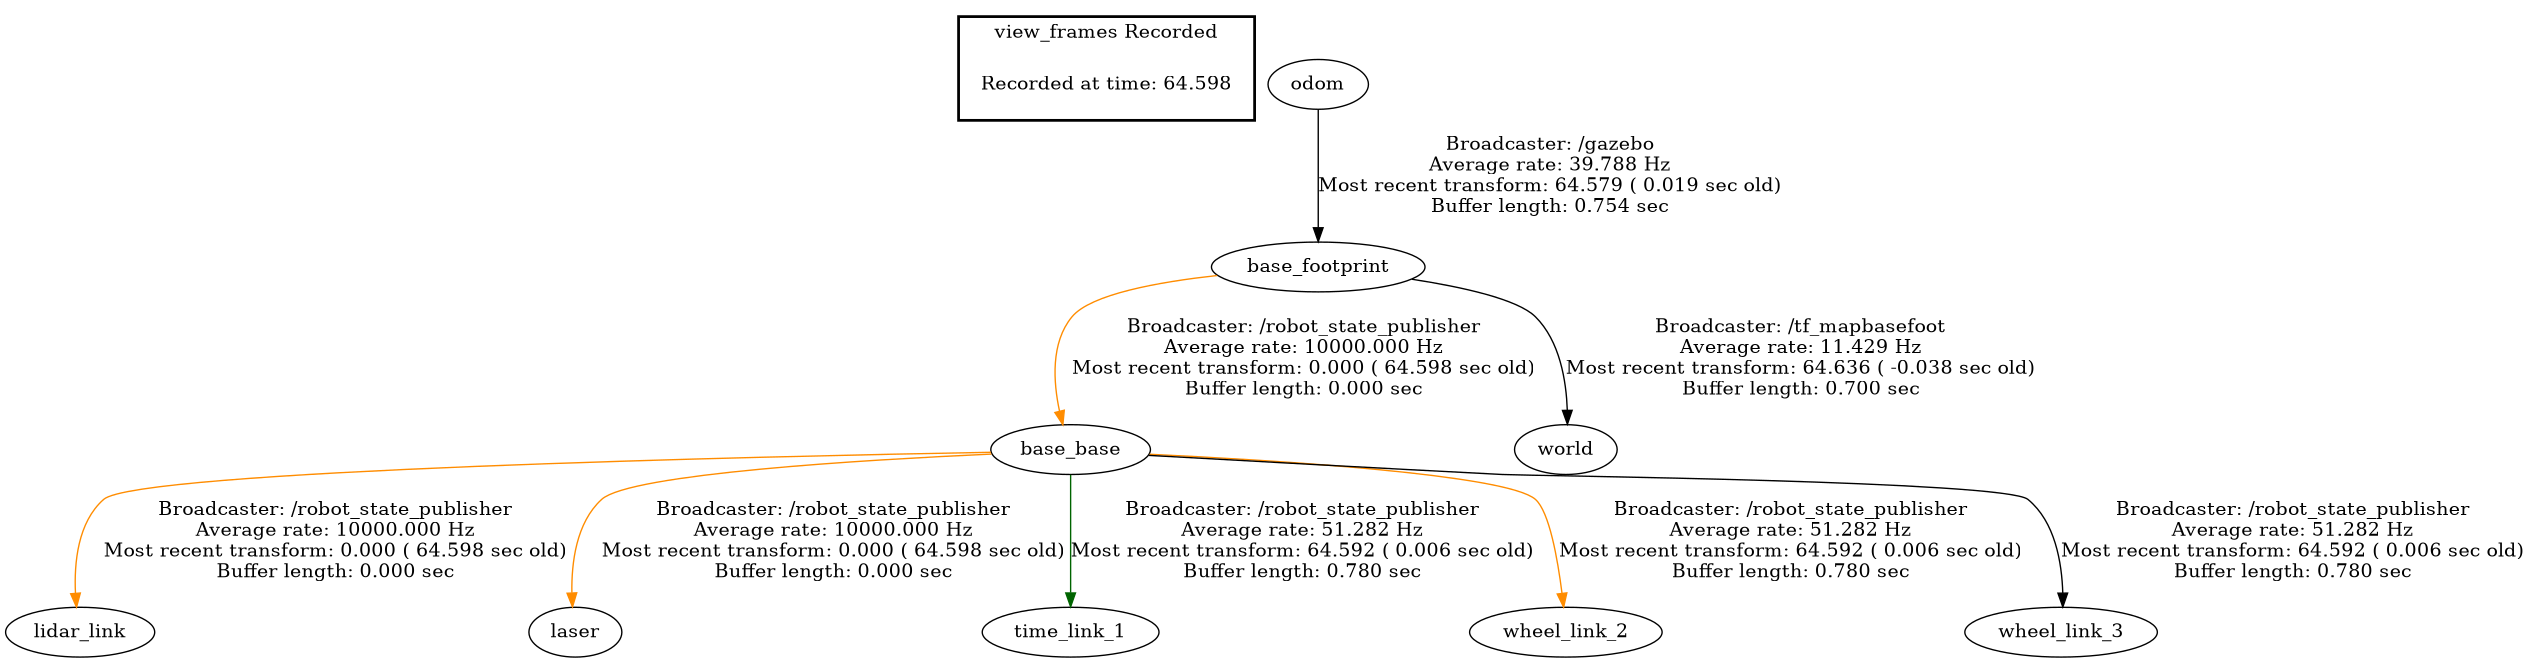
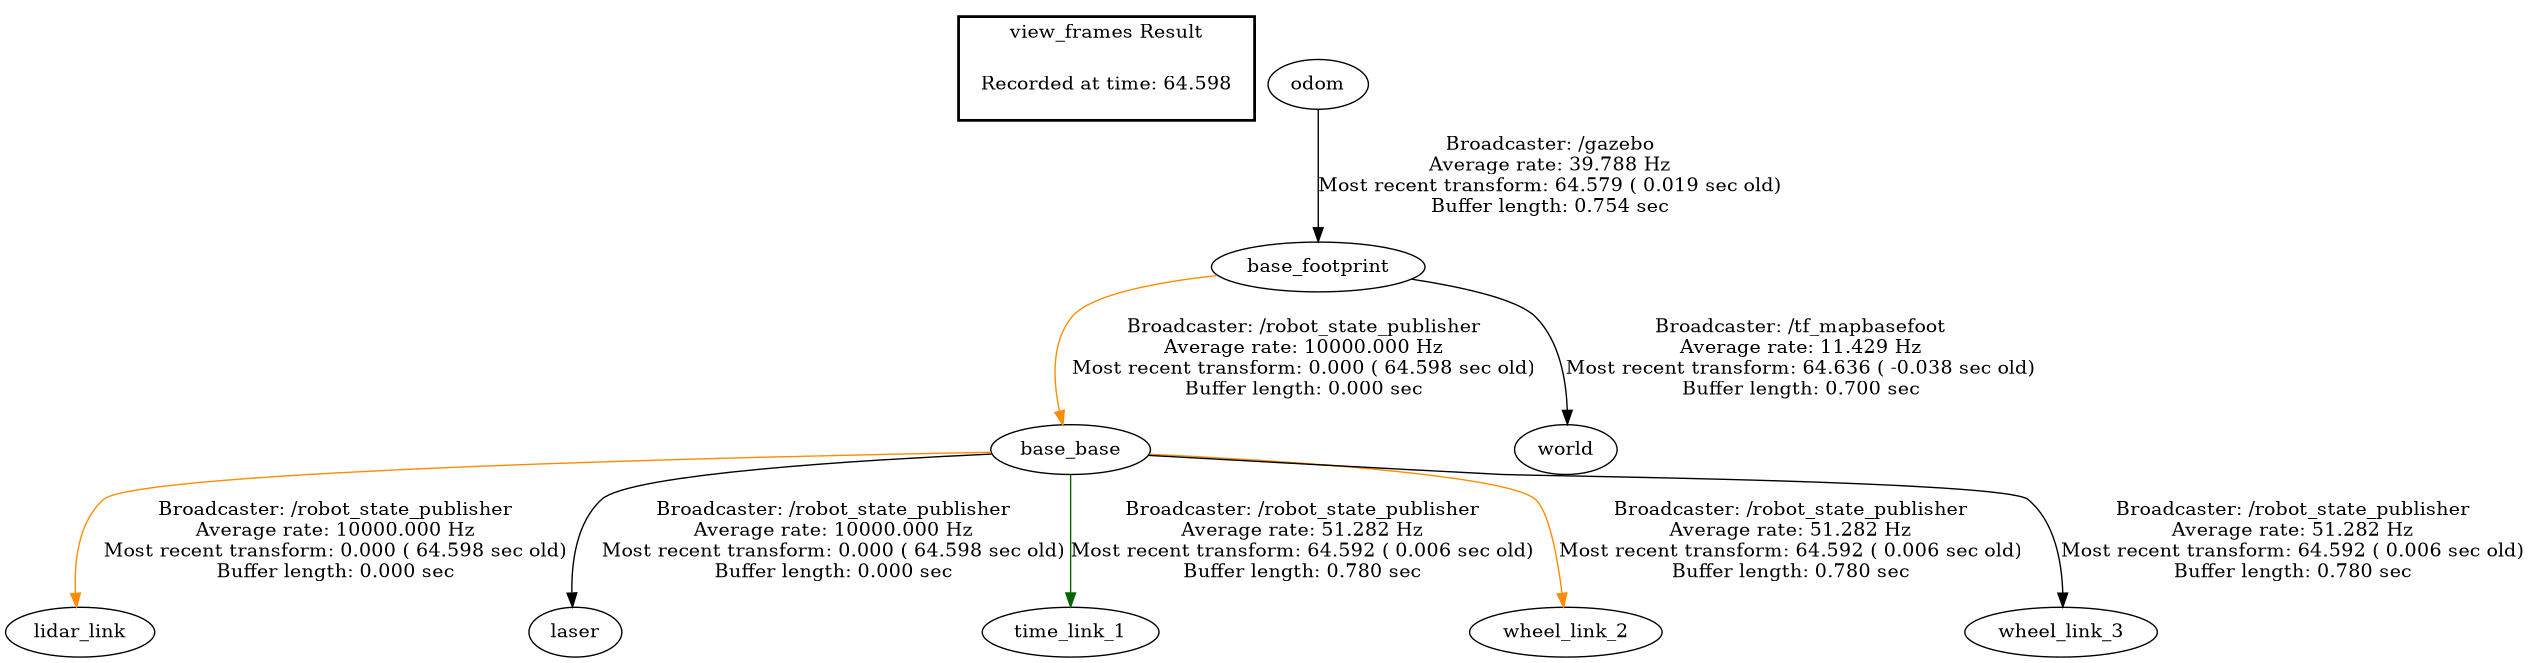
(1107, 33) -> (1107, 33)
(745, 471) -> (745, 471)
